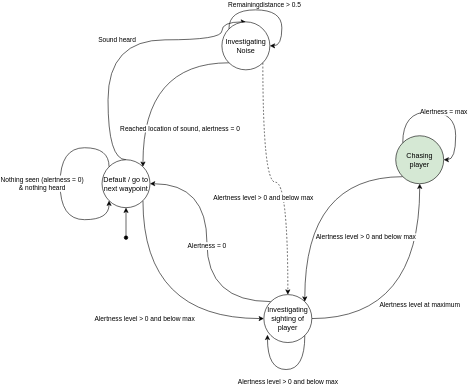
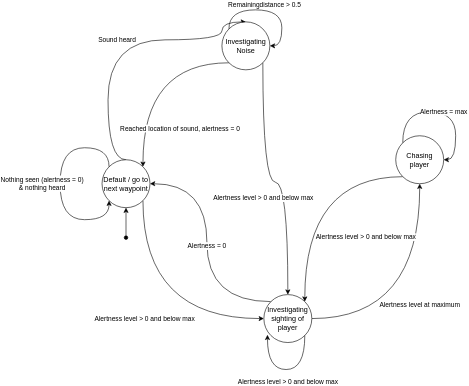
(420, 160) -> (420, 160)
(270, 177) -> (270, 177)
